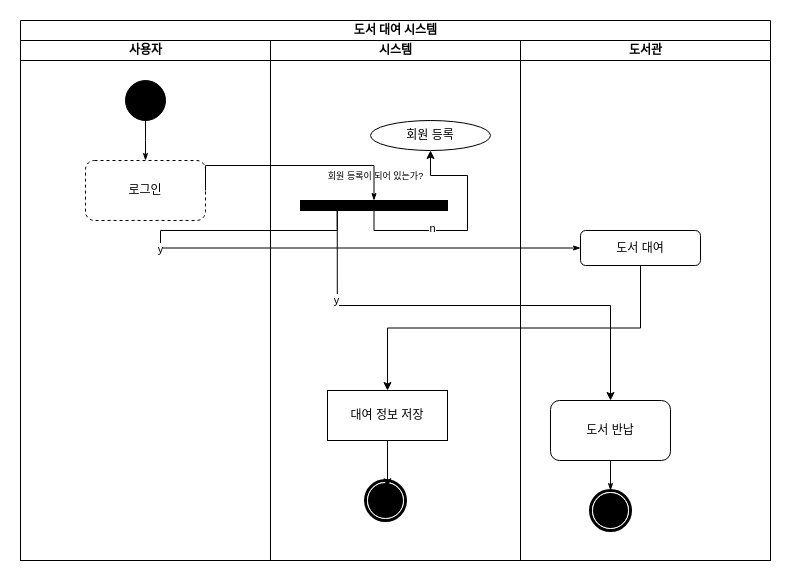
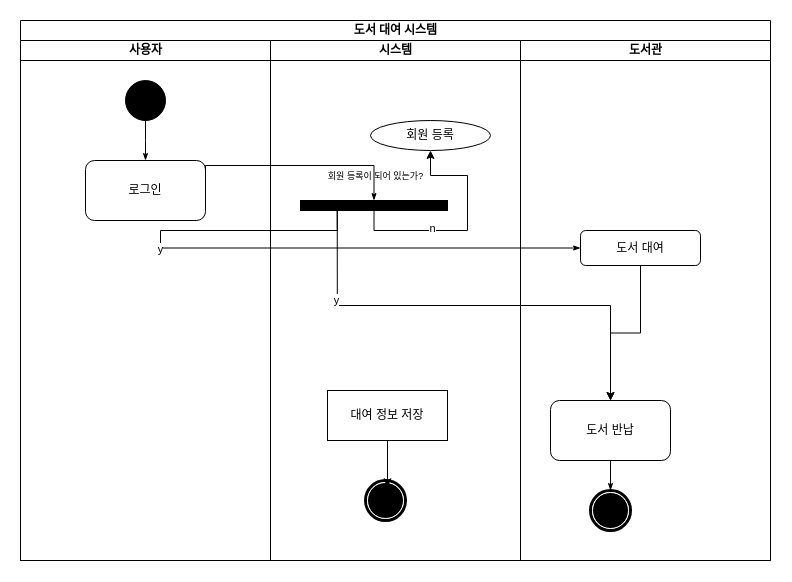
(146, 191) -> (146, 191)
(488, 328) -> (630, 333)
